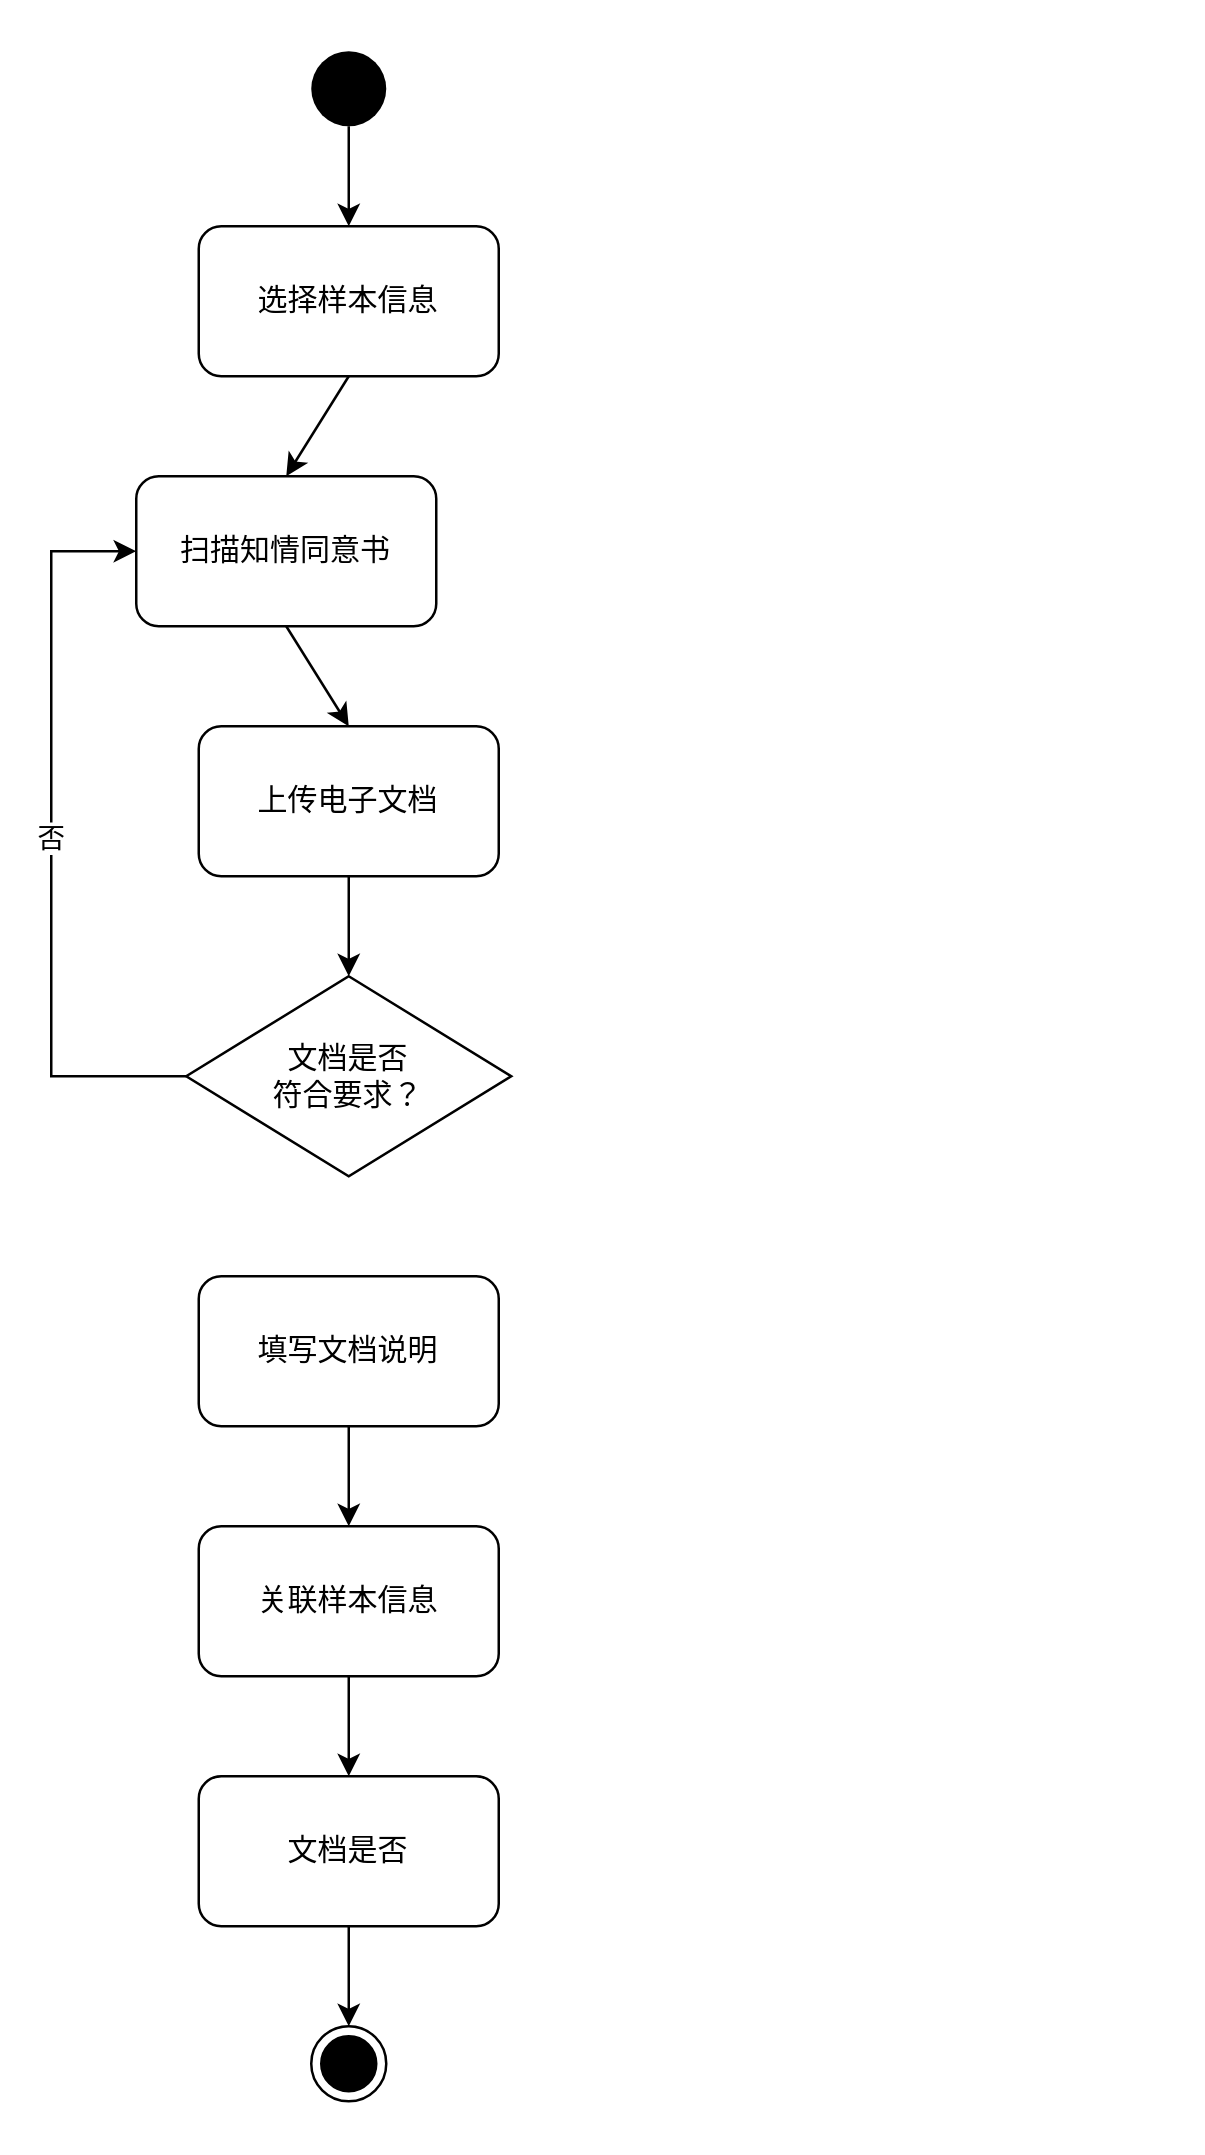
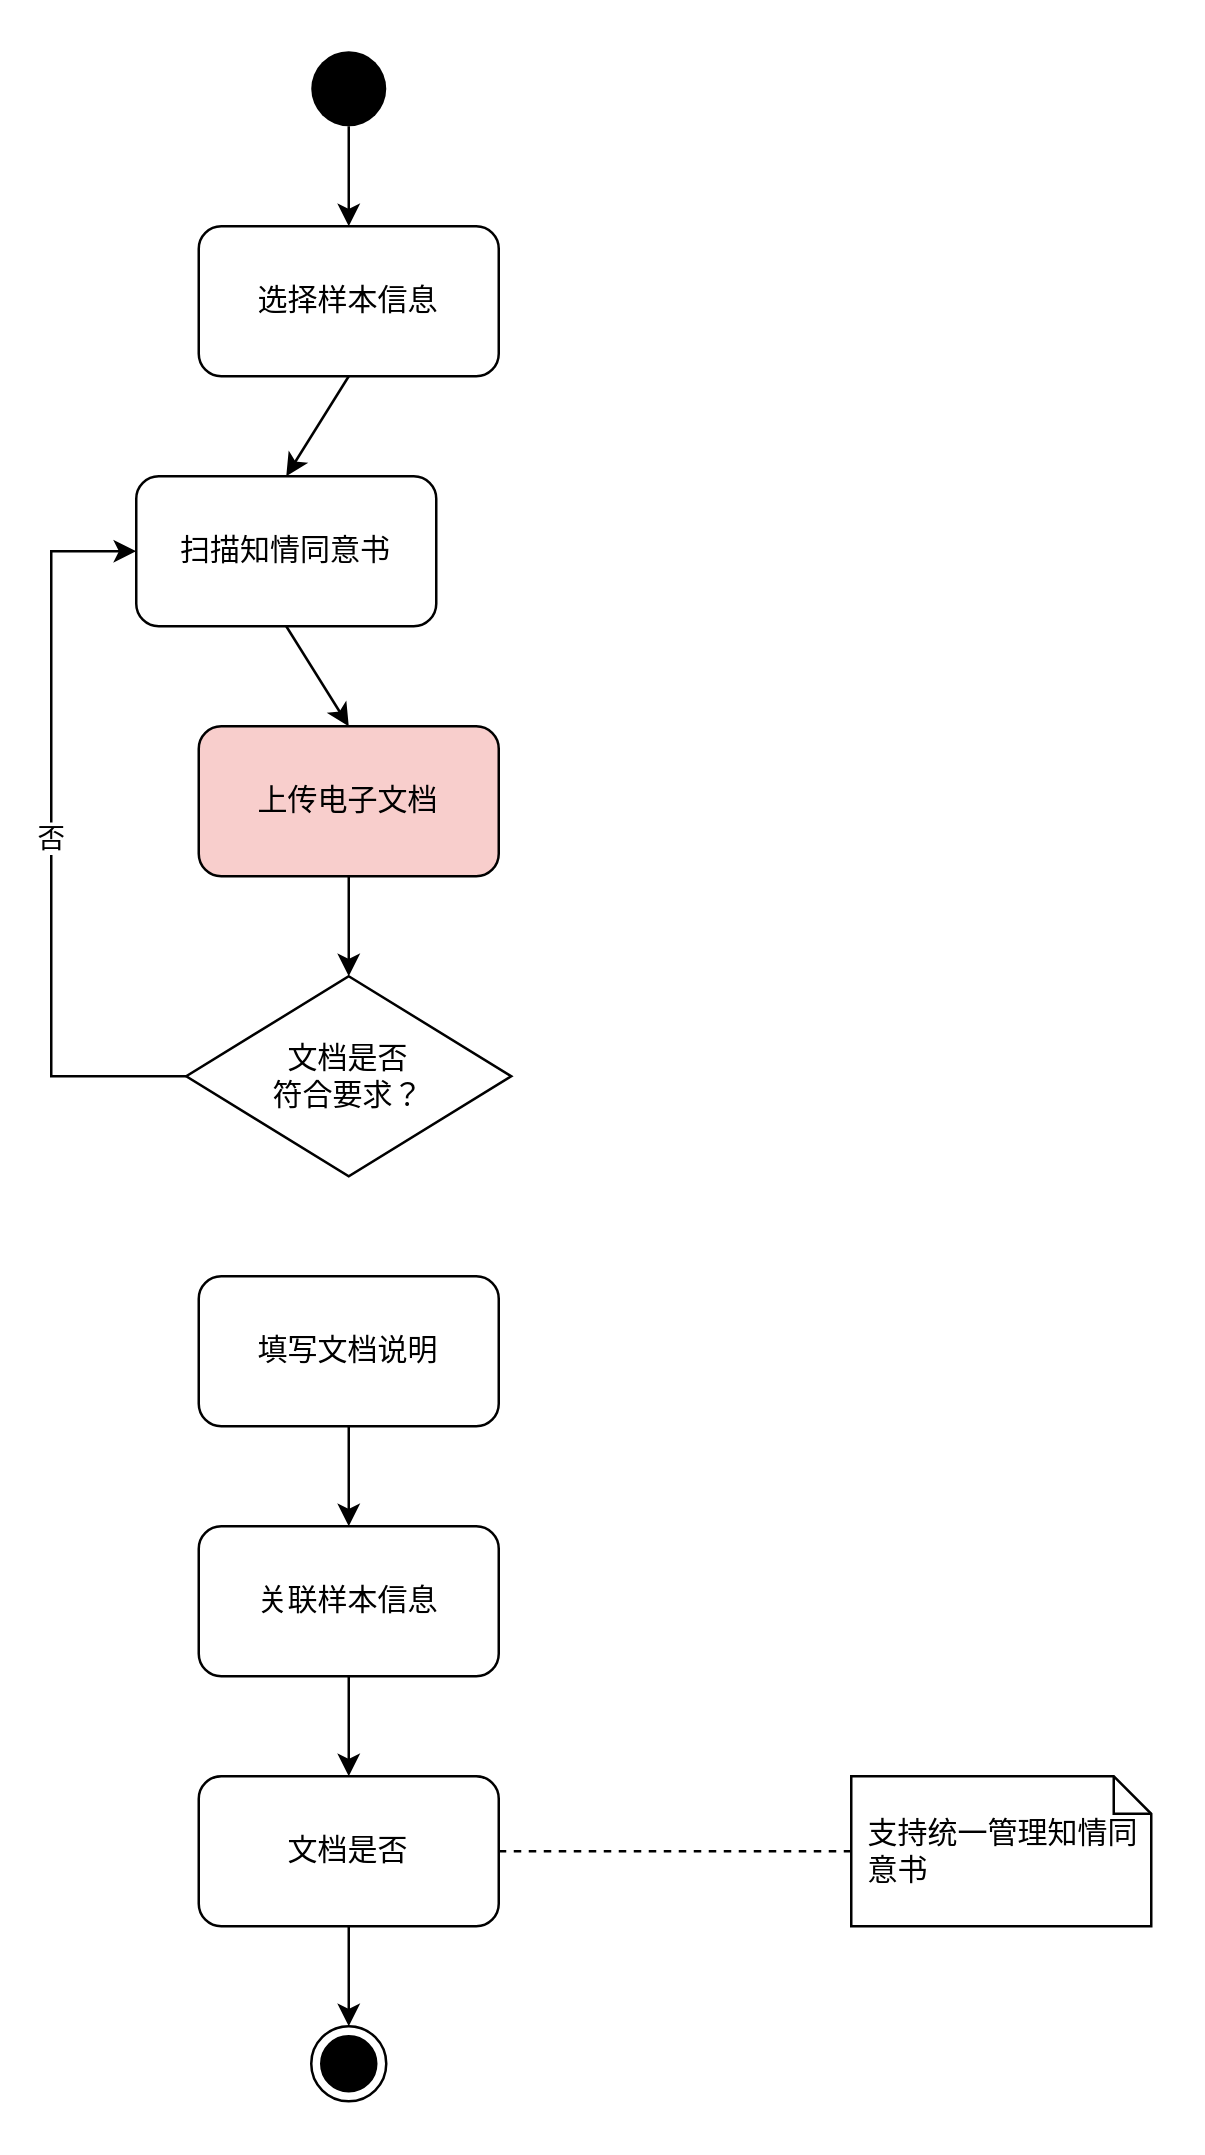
(349, 801) -> (349, 801)
none -> (677, 1851)
none -> (1001, 1851)
